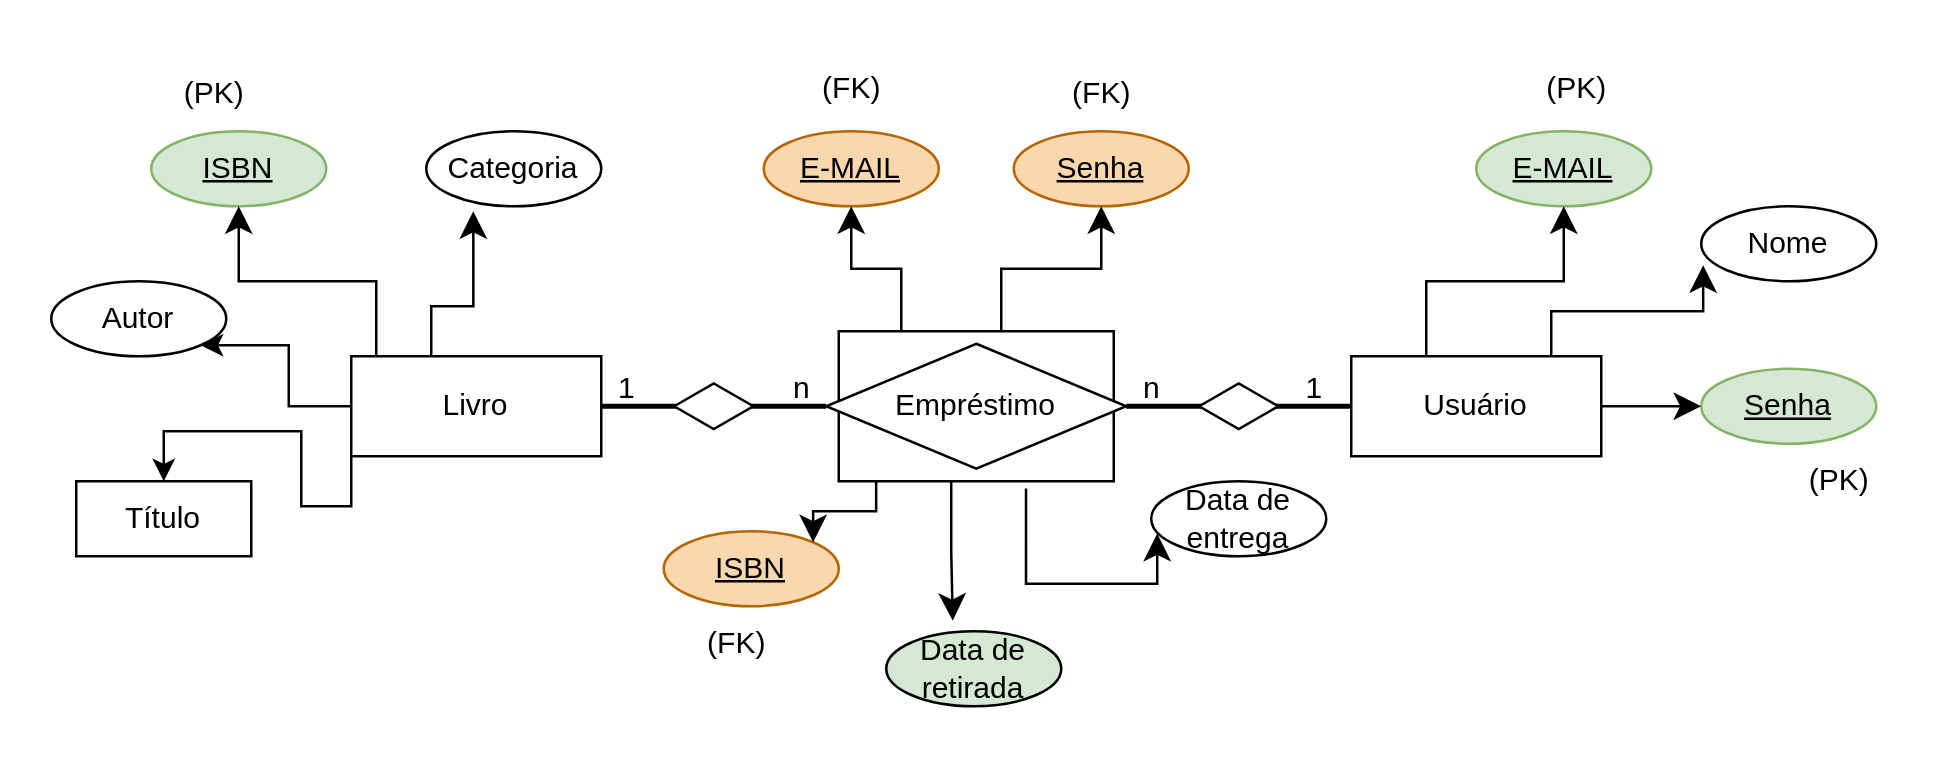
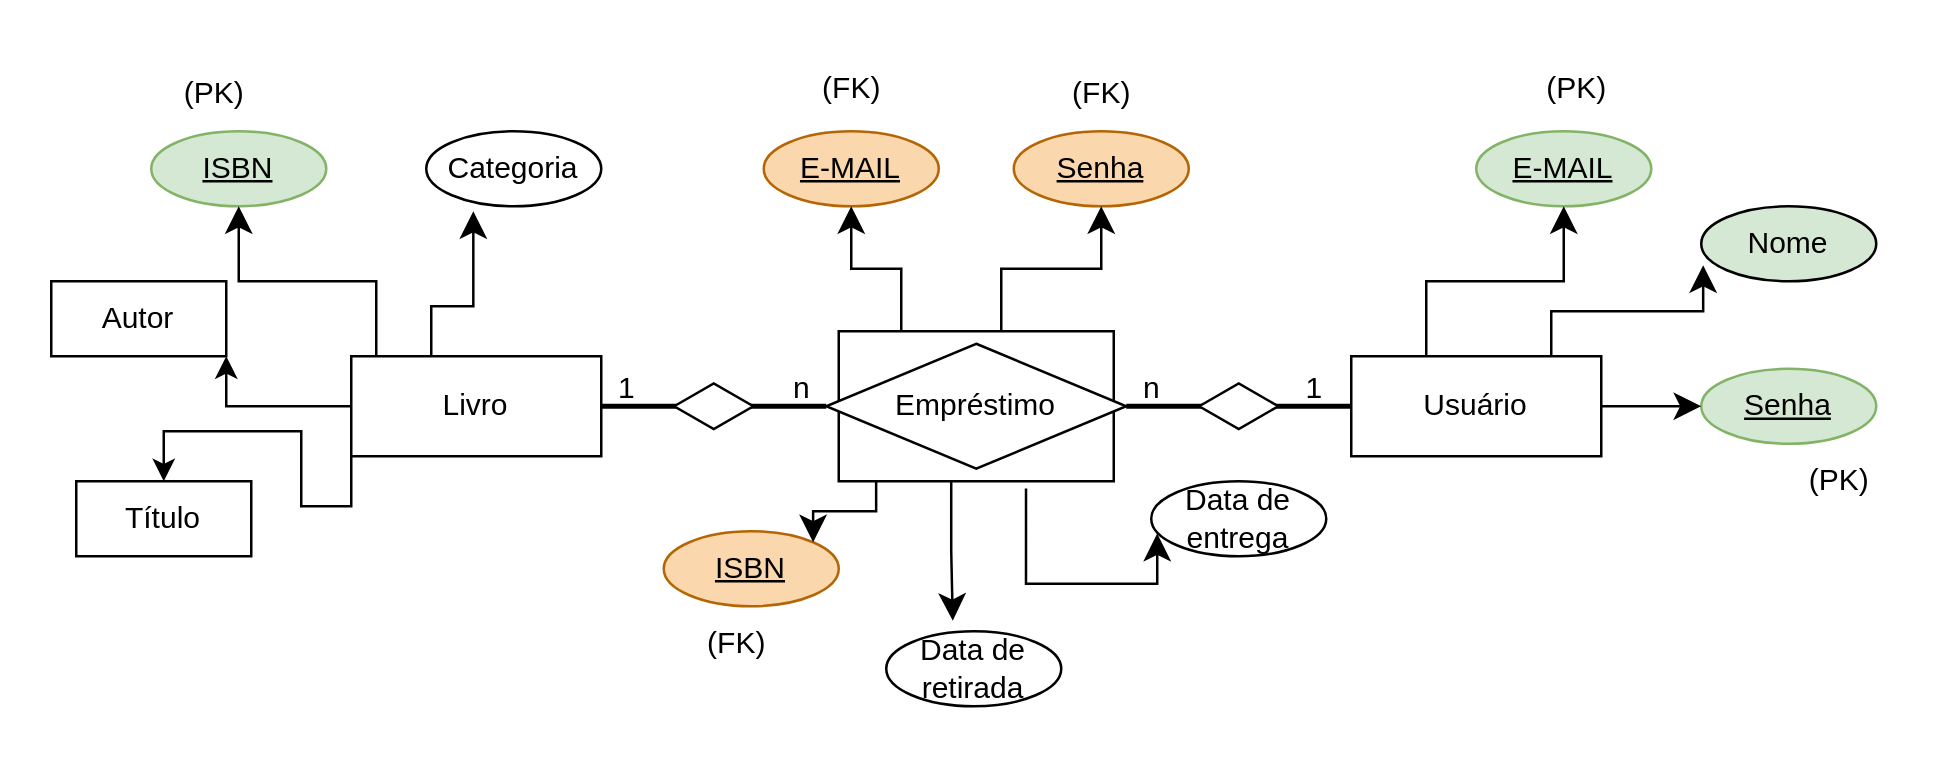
(1789, 244) -> (1789, 244)
(139, 319) -> (139, 319)
(974, 669) -> (974, 669)
